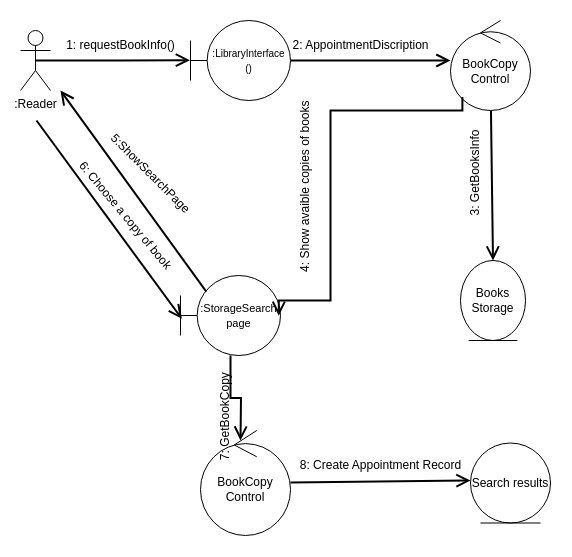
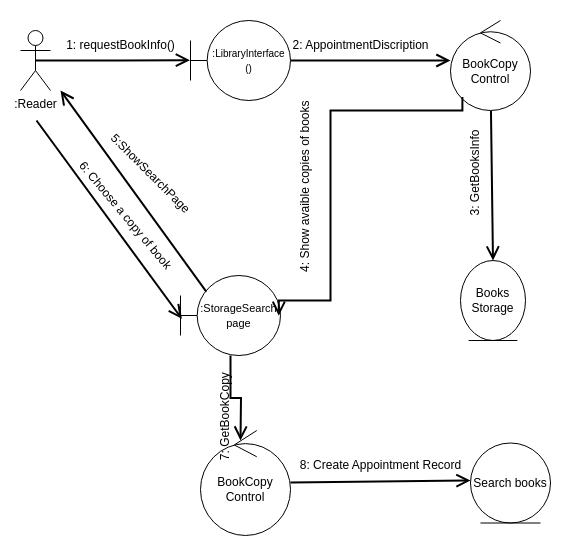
(511, 484) -> (511, 484)
